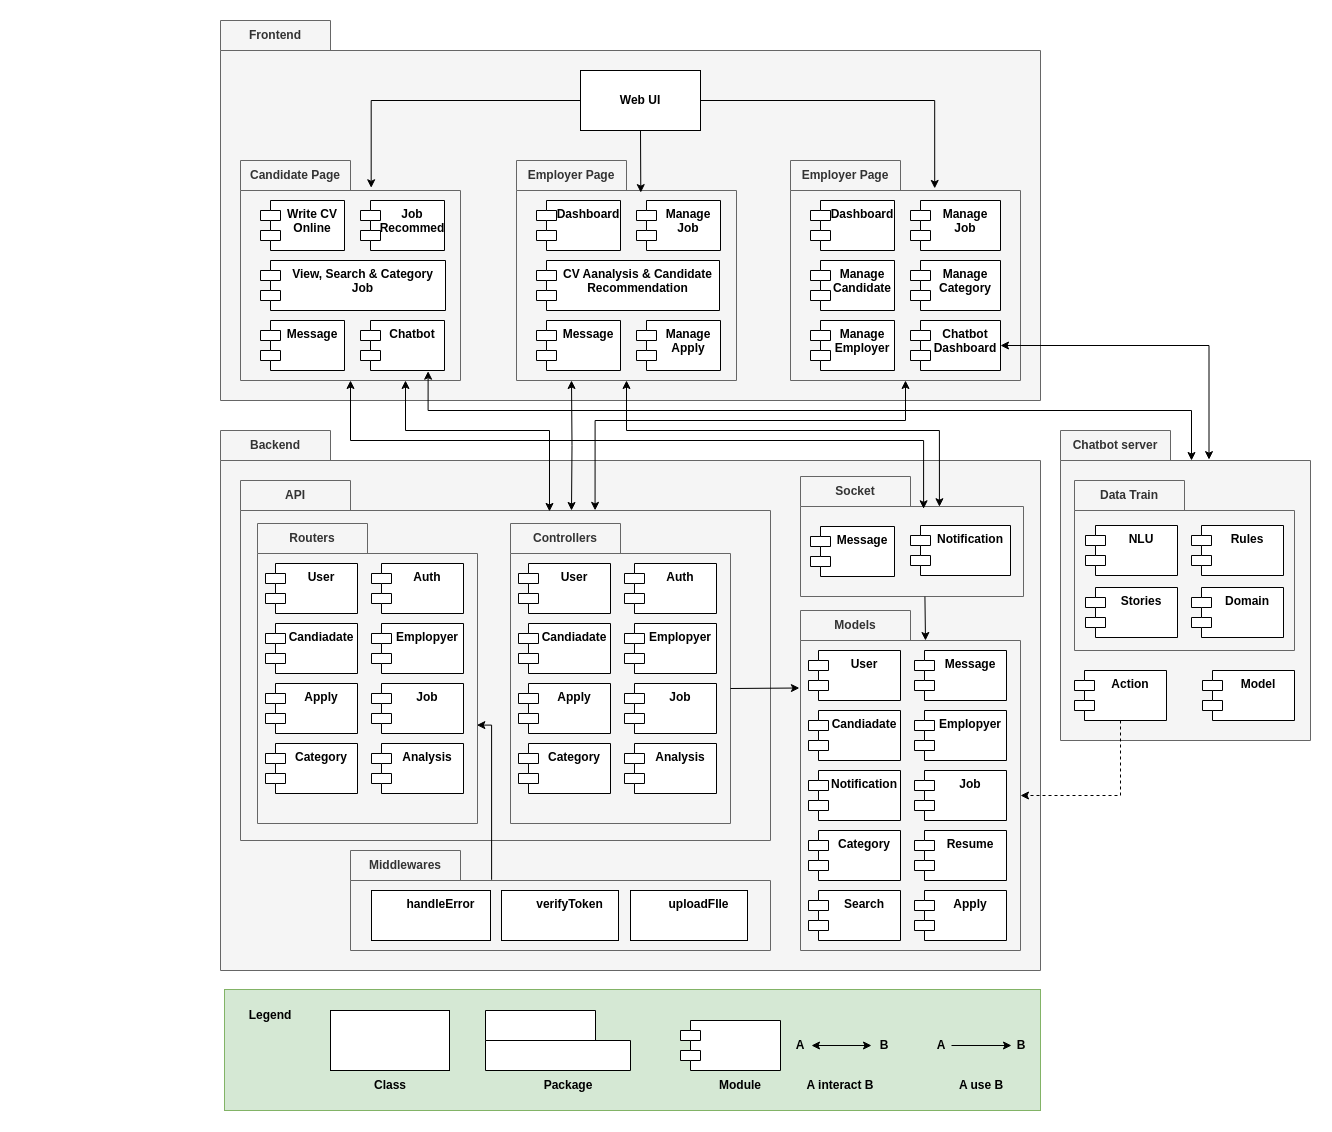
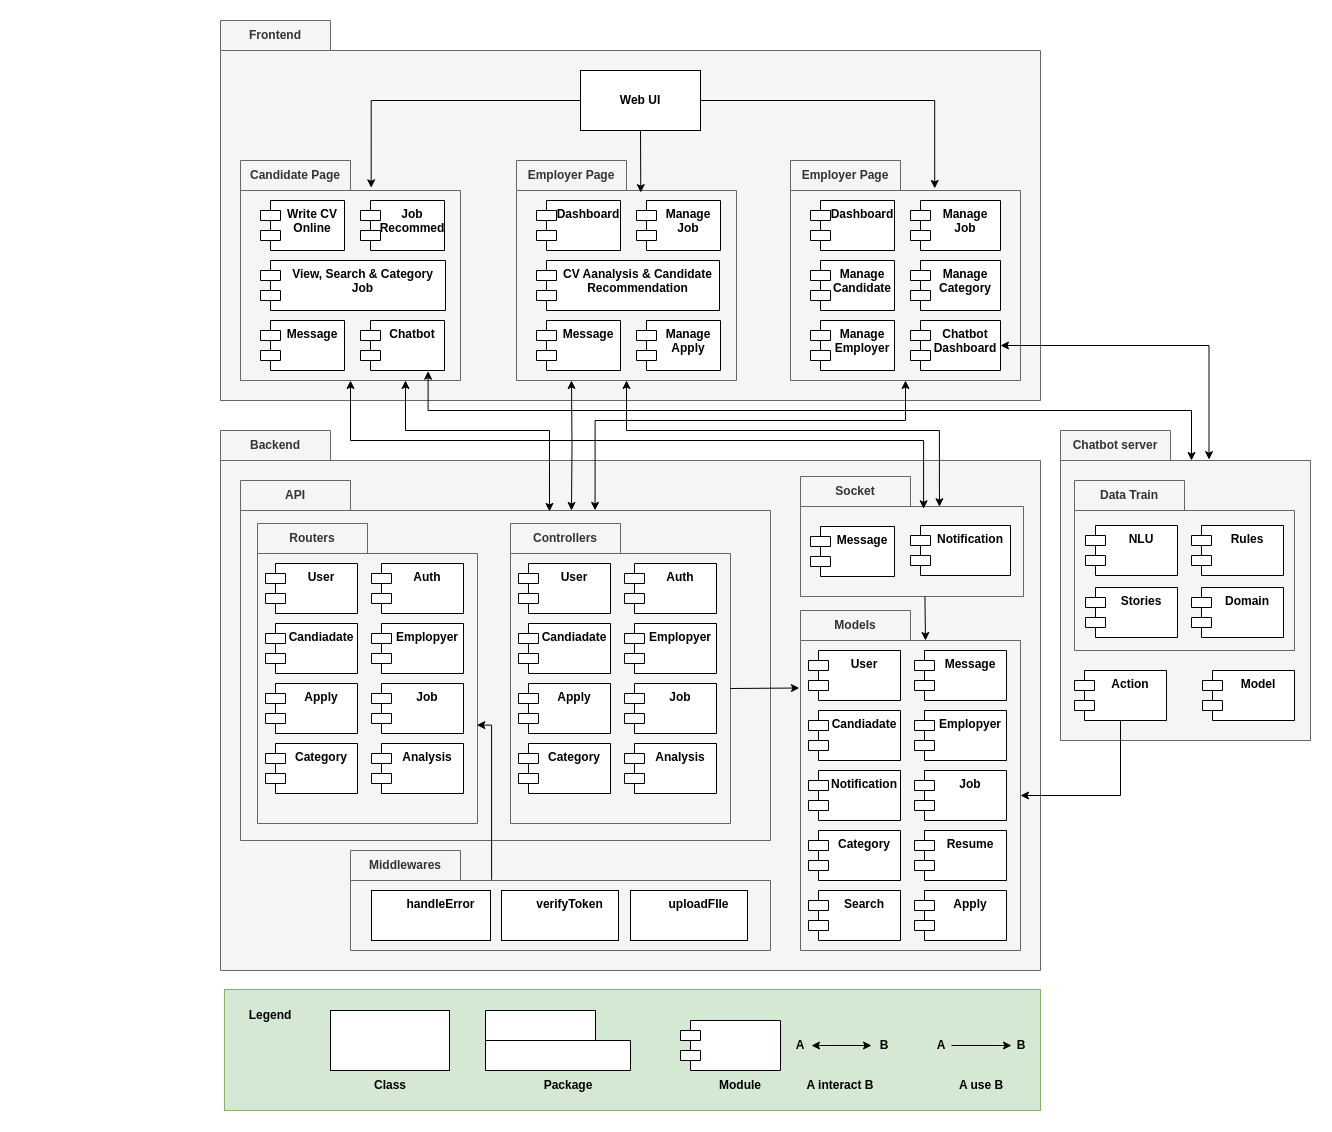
(1111, 796) -> (1111, 796)
